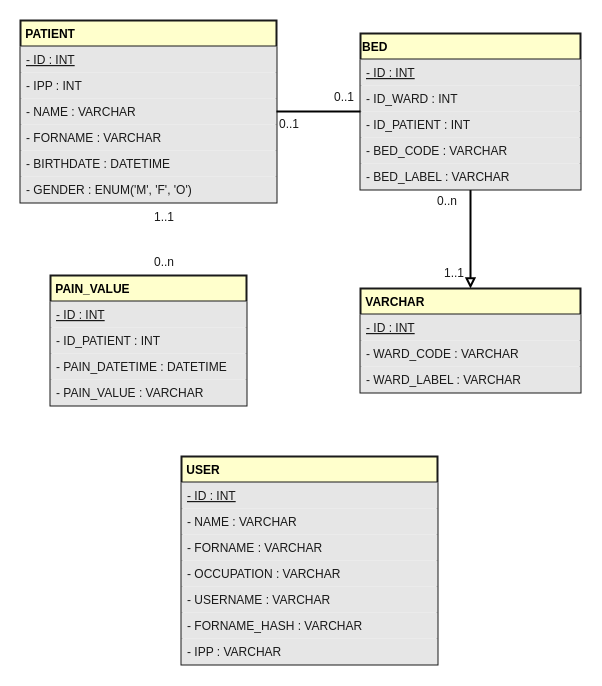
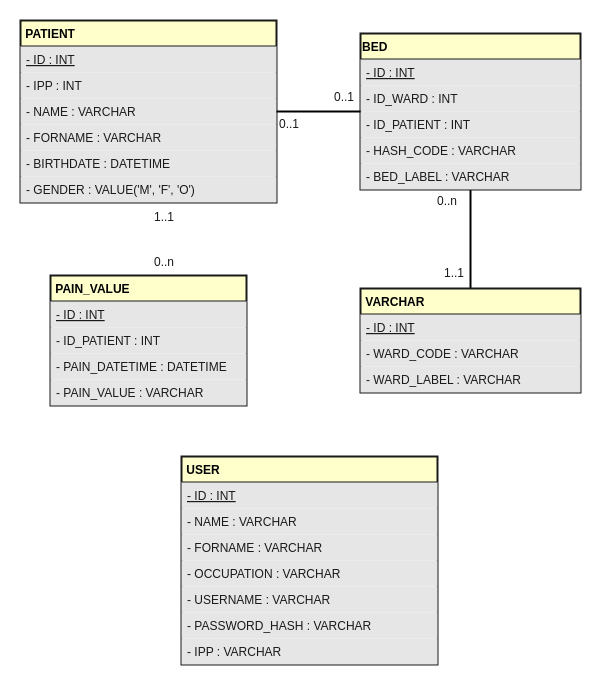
(427, 151) -> (430, 151)
(105, 190) -> (108, 190)
(471, 276) -> (471, 281)
(261, 626) -> (265, 626)
